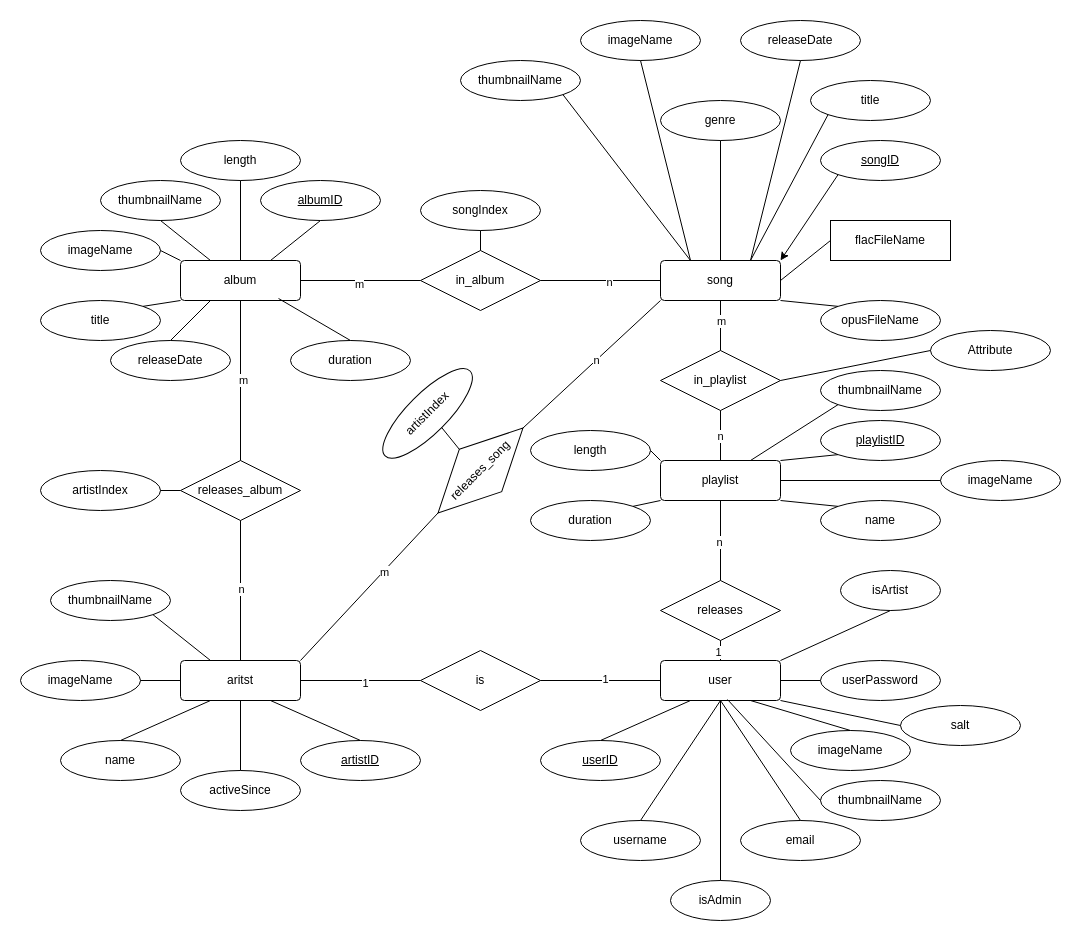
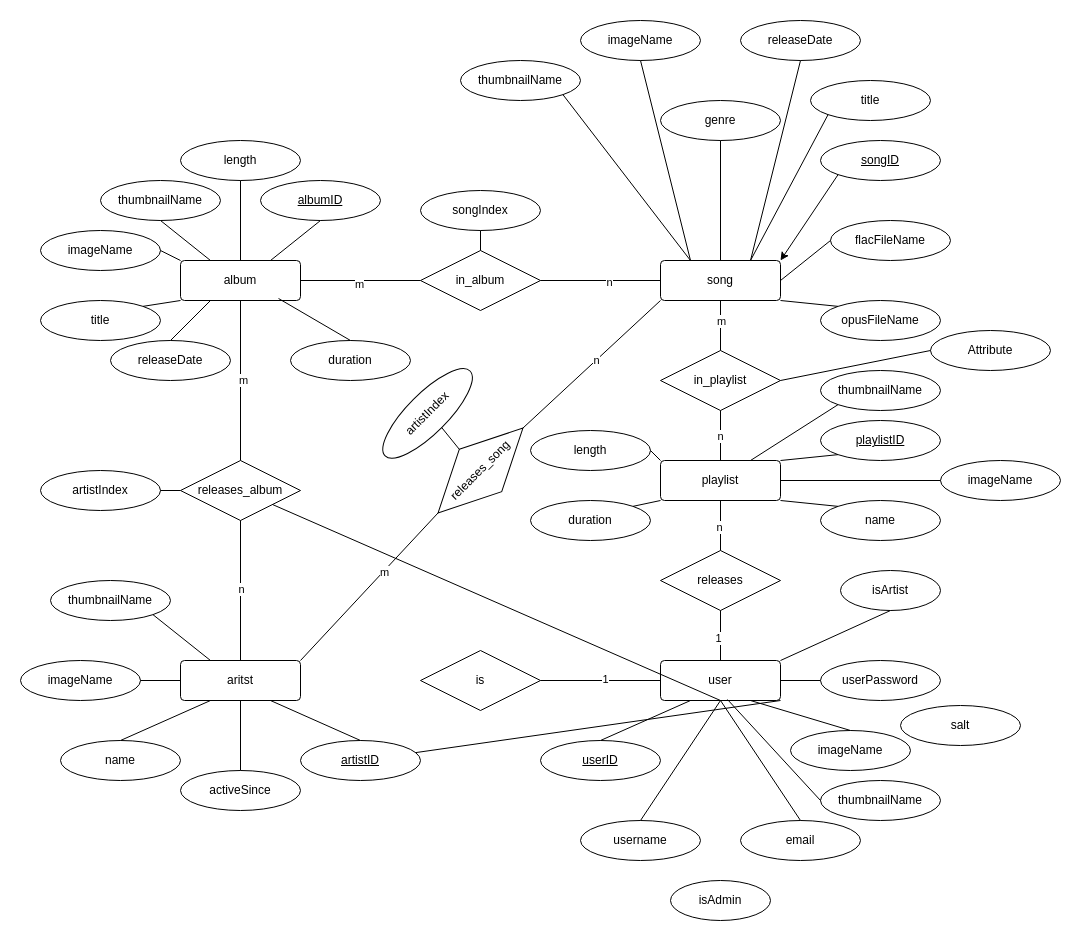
(891, 241) -> (891, 241)
(721, 611) -> (721, 581)
(361, 681) -> none
(841, 713) -> (529, 736)
(721, 792) -> (496, 602)
